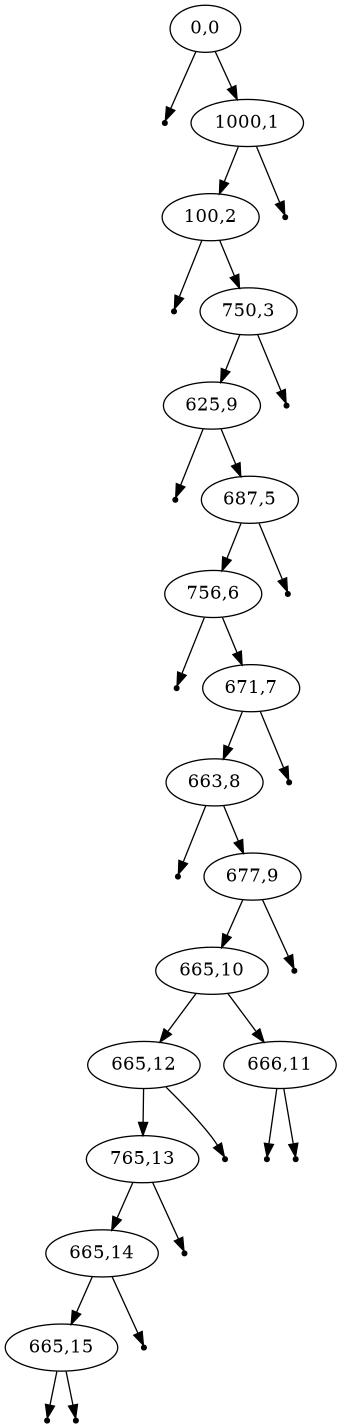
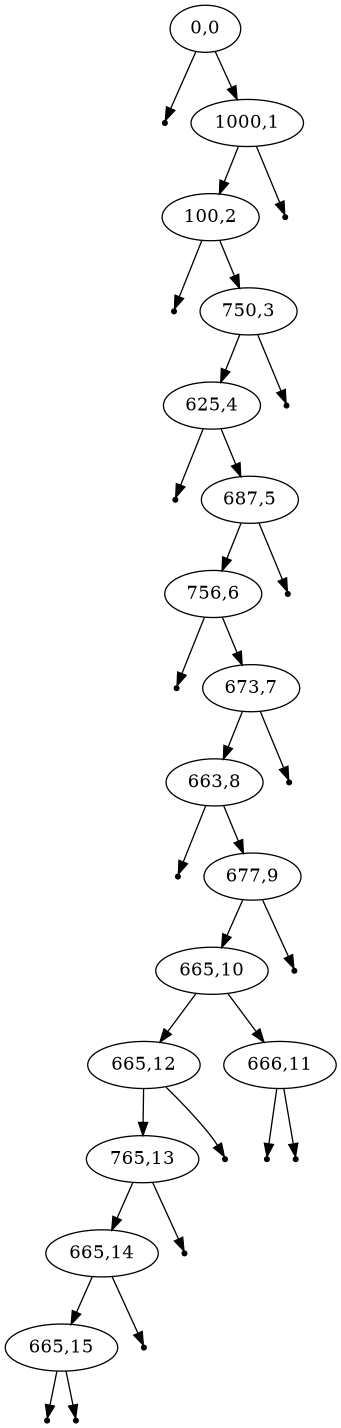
(212, 406) -> (212, 406)
(251, 688) -> (251, 688)
